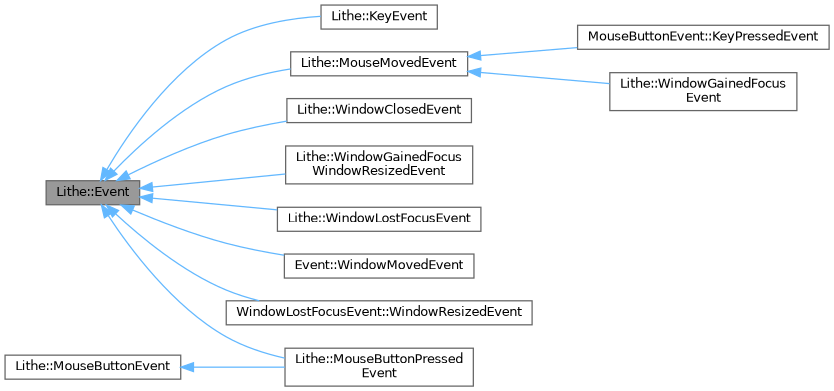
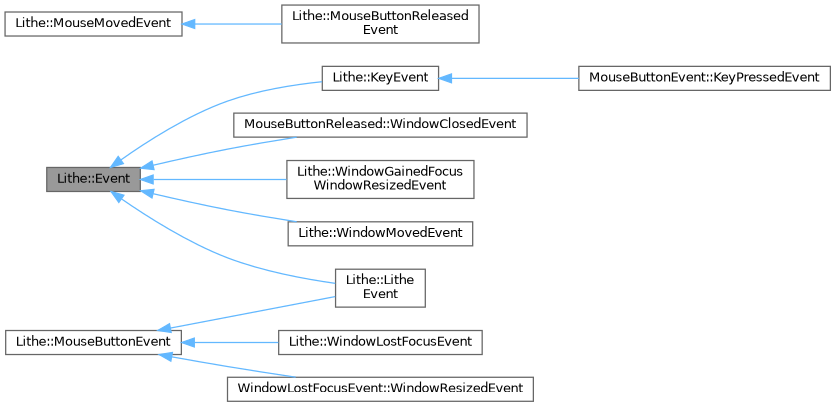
(529, 52) -> (515, 78)
(703, 92) -> (380, 24)
(194, 104) -> none
(379, 111) -> (380, 125)
(215, 204) -> (236, 343)
(182, 266) -> (234, 368)
(379, 266) -> (380, 234)
(379, 367) -> (380, 288)
